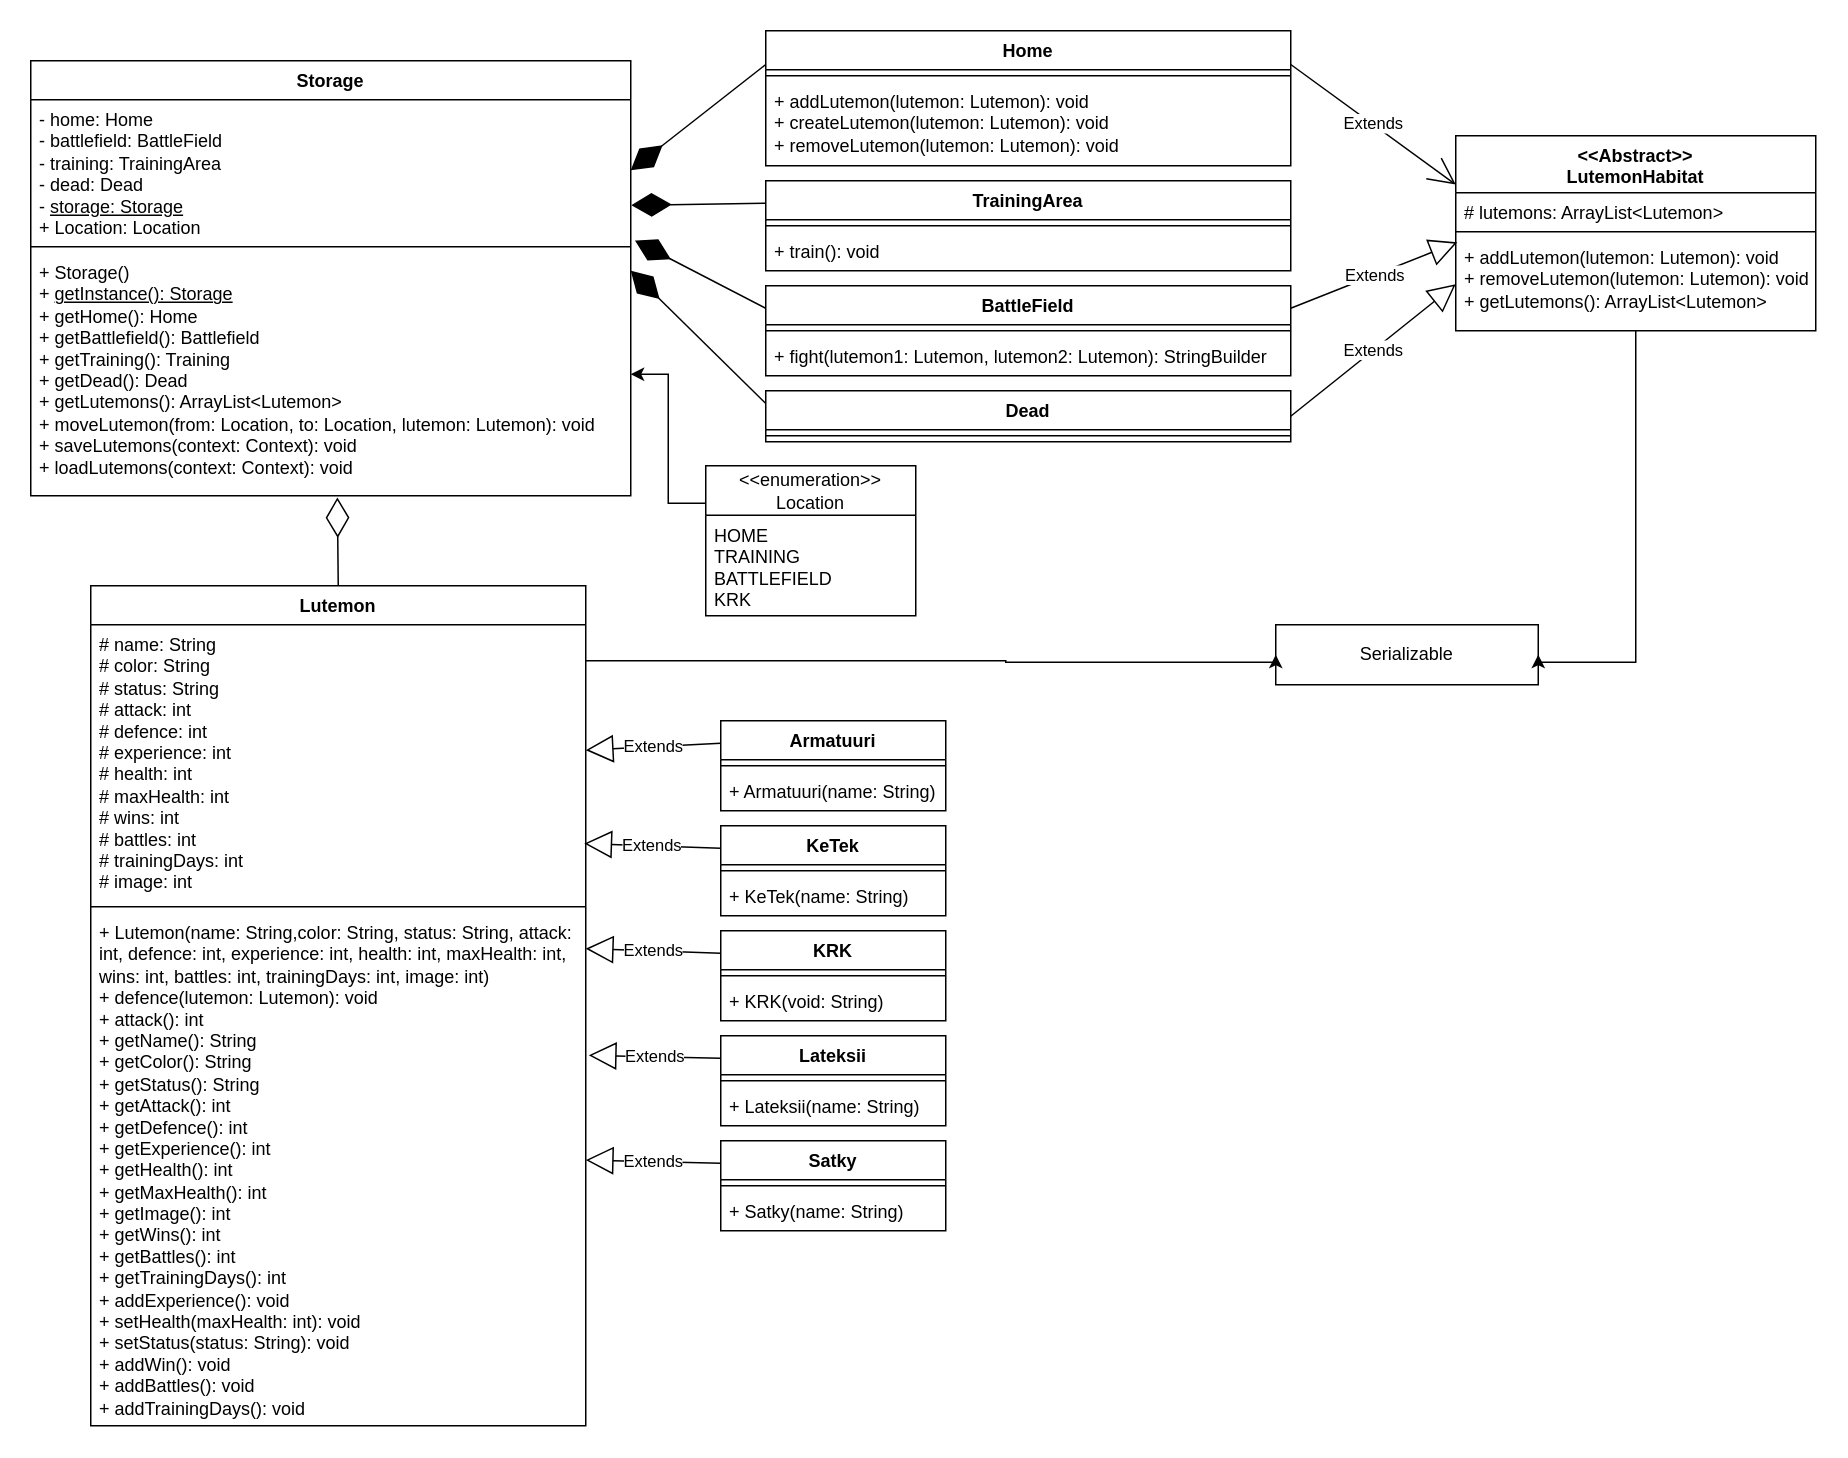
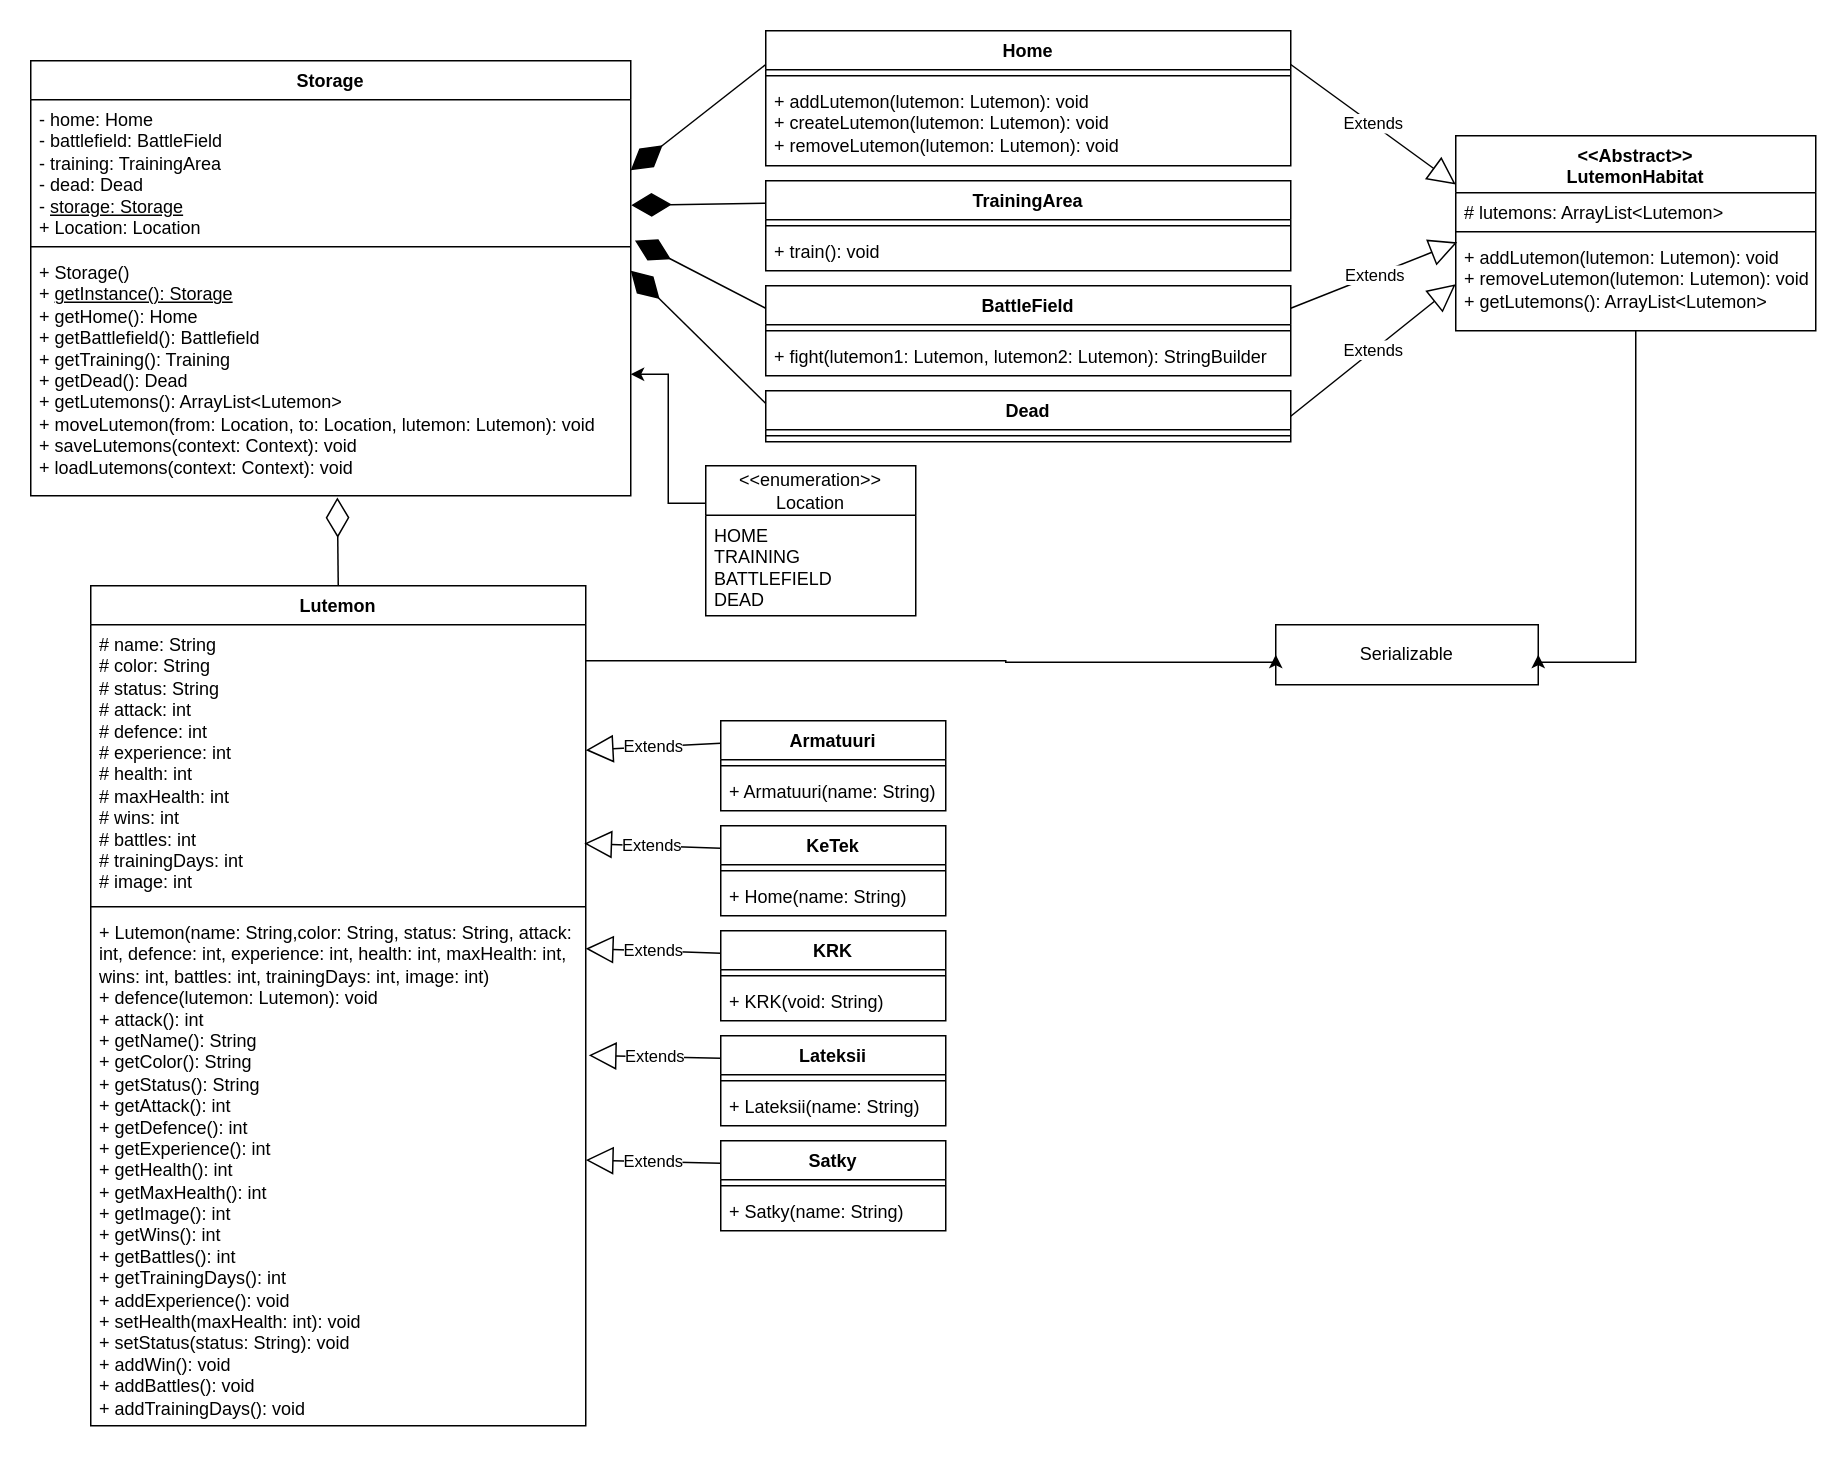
(1442, 174) -> (1432, 167)
(770, 569) -> (770, 569)
(826, 898) -> (821, 898)
